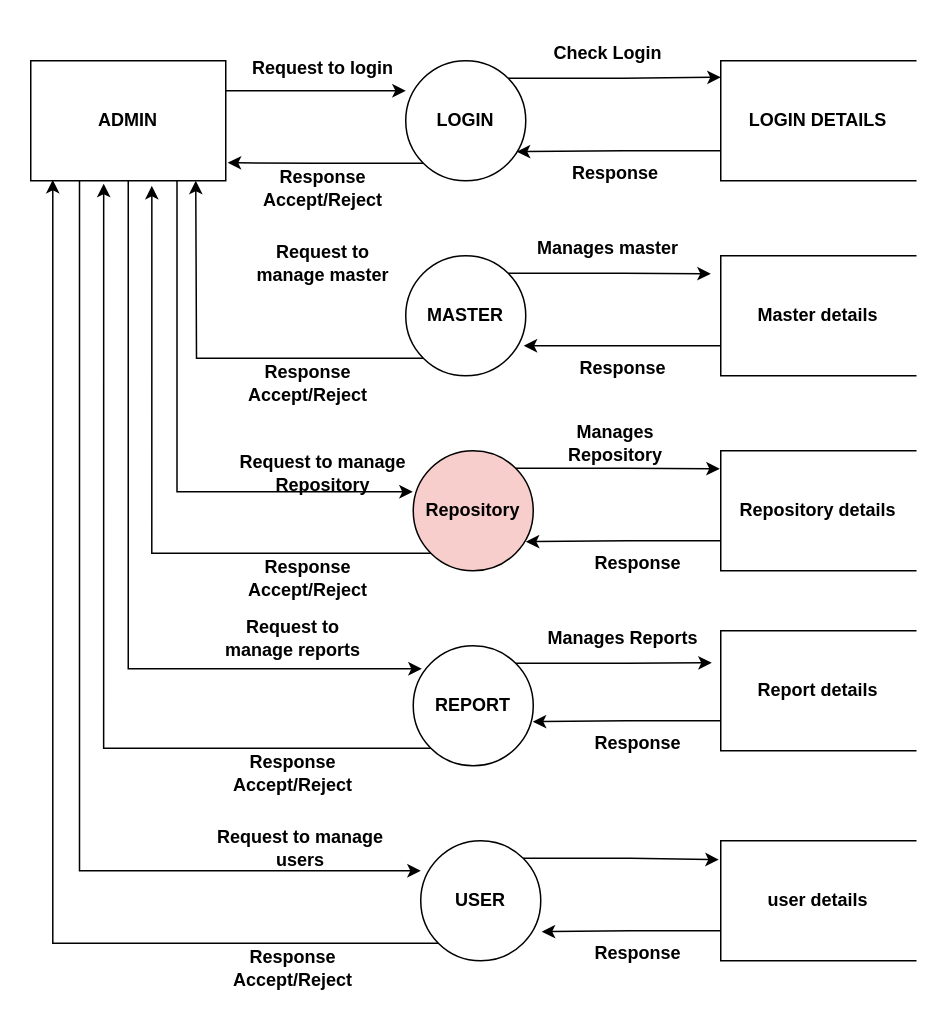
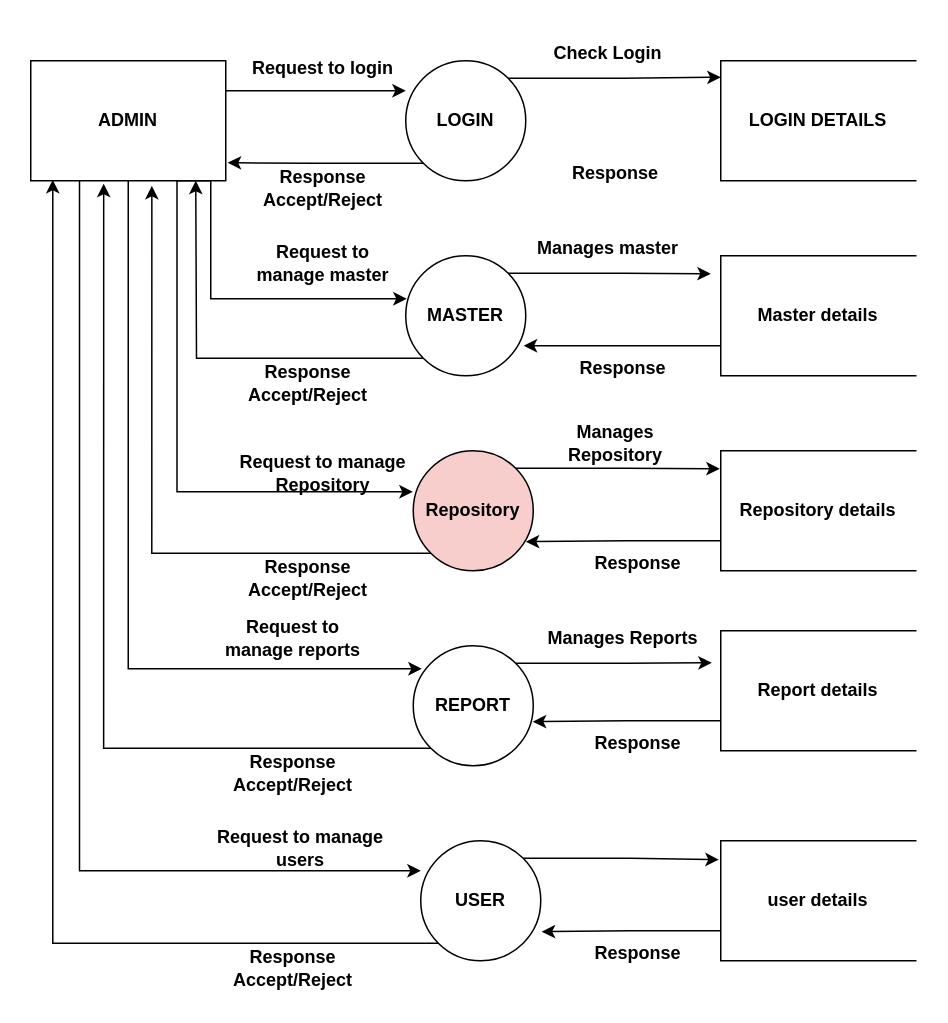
(622, 151) -> none
none -> (244, 299)
